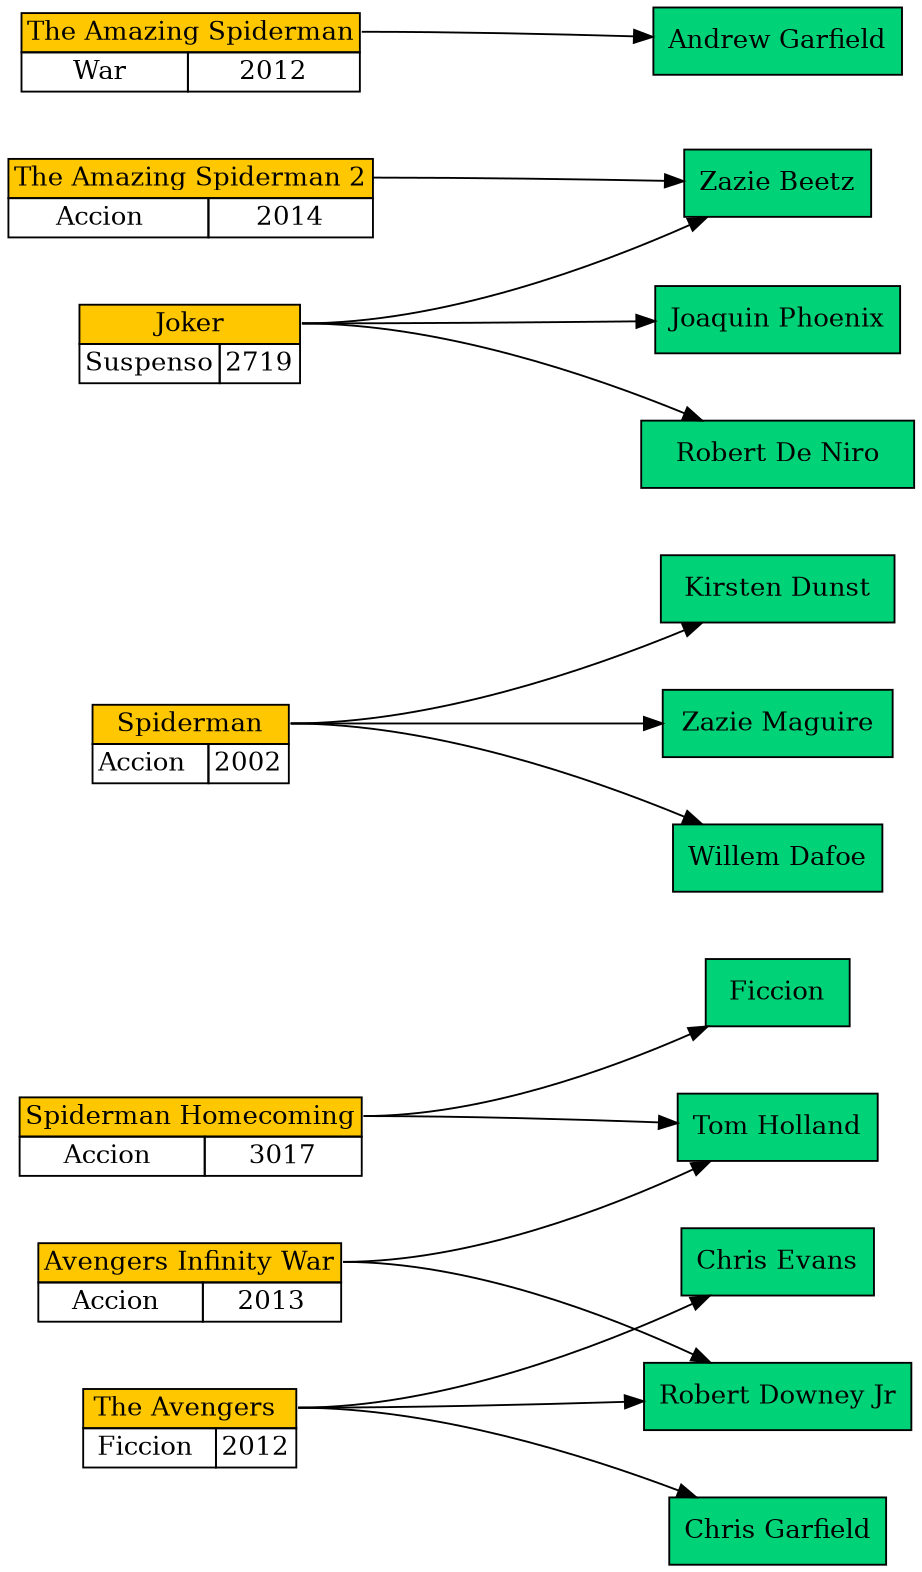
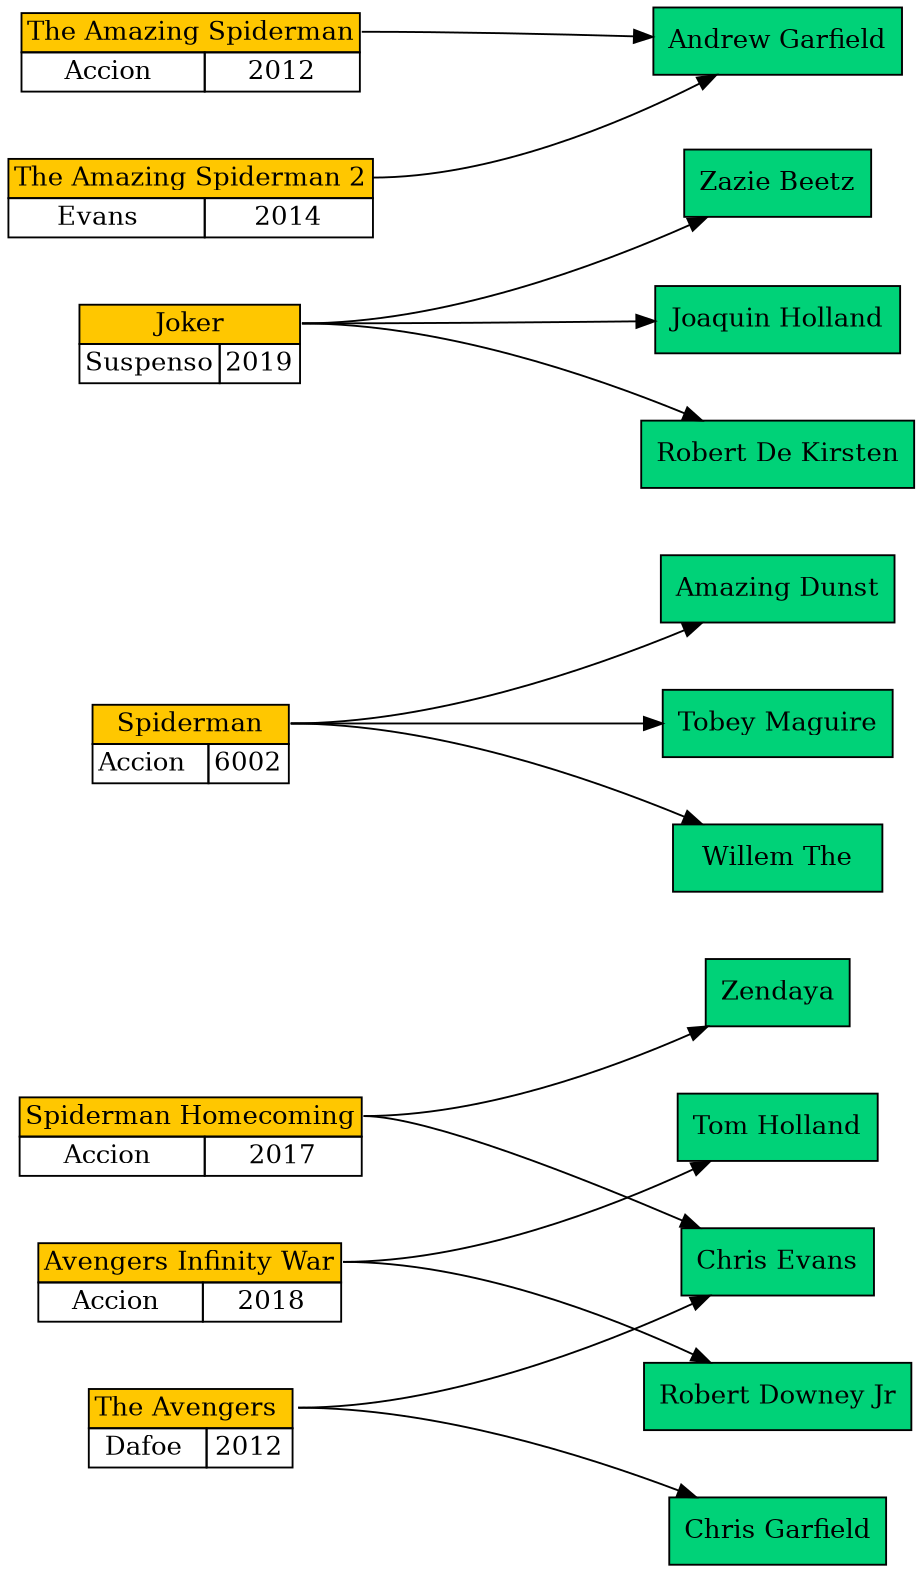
(105, 71) -> (113, 71)
(518, 179) -> (541, 148)
(108, 217) -> (107, 217)
(778, 320) -> (778, 320)
(260, 363) -> (260, 363)
(778, 454) -> (778, 454)
(778, 589) -> (778, 589)
(778, 723) -> (778, 723)
(249, 763) -> (249, 763)
(778, 858) -> (778, 858)
(778, 993) -> (778, 993)
(511, 1118) -> (526, 1158)
(283, 1155) -> (283, 1155)
(272, 1301) -> (272, 1301)
(461, 1406) -> none
(150, 1447) -> (148, 1447)
